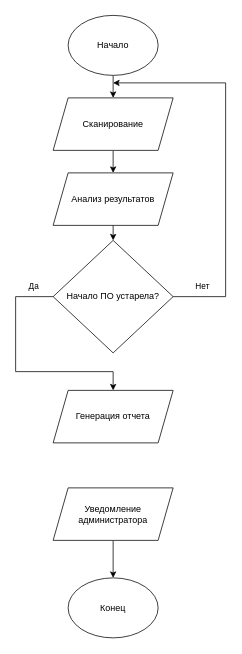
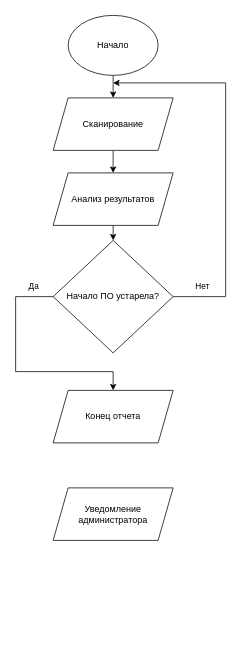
(113, 417) -> (113, 417)
(113, 571) -> none
(113, 608) -> none
